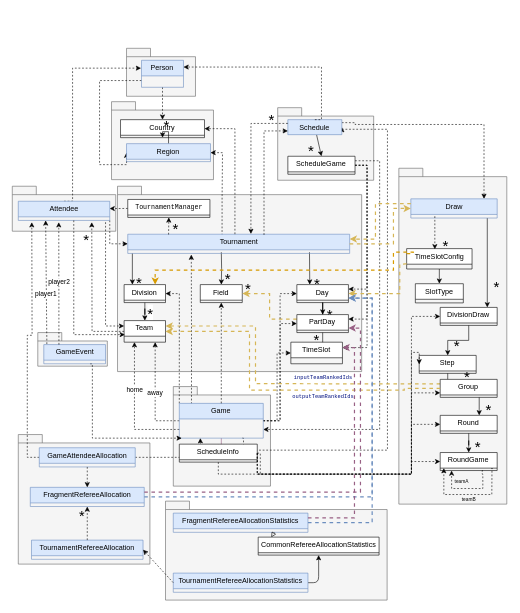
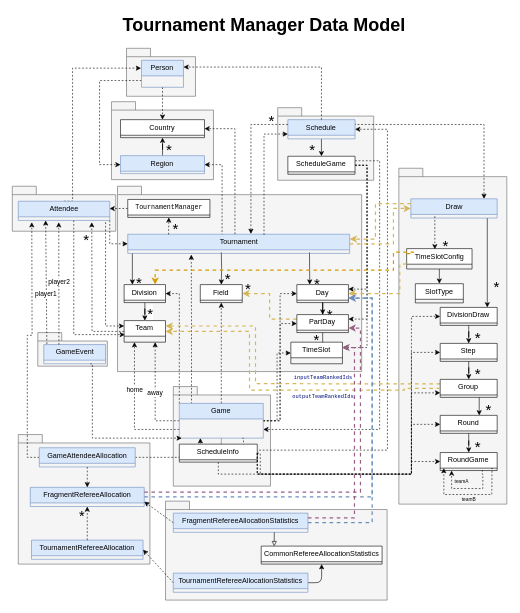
none -> (264, 24)
(315, 127) -> (322, 129)
(169, 153) -> (163, 165)
(448, 365) -> (469, 353)
none -> (160, 514)
(319, 546) -> (322, 555)
